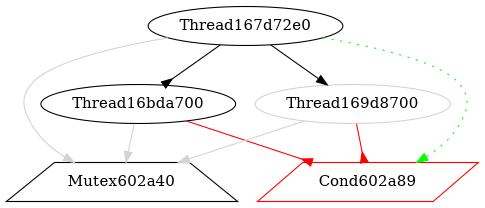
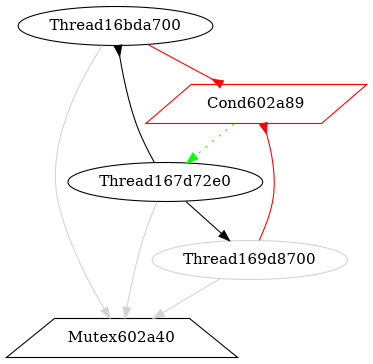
(437, 68) -> (215, 140)
